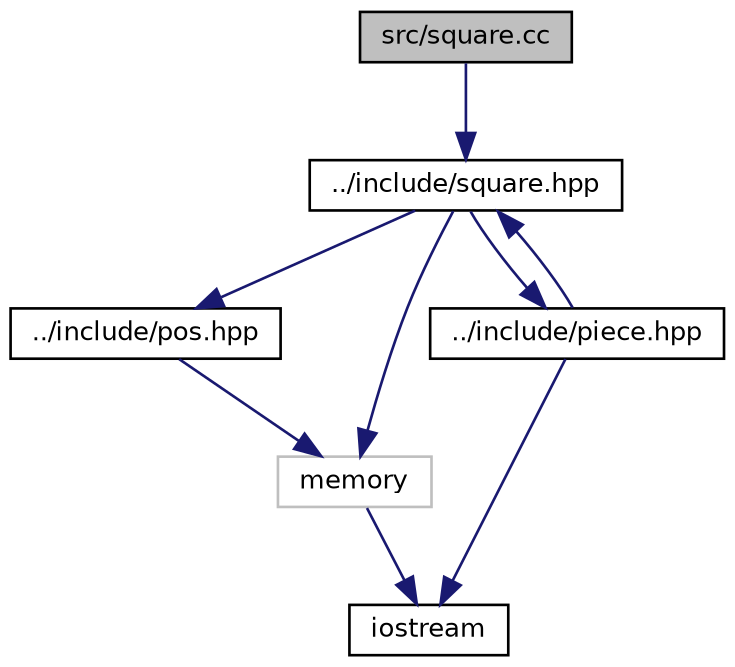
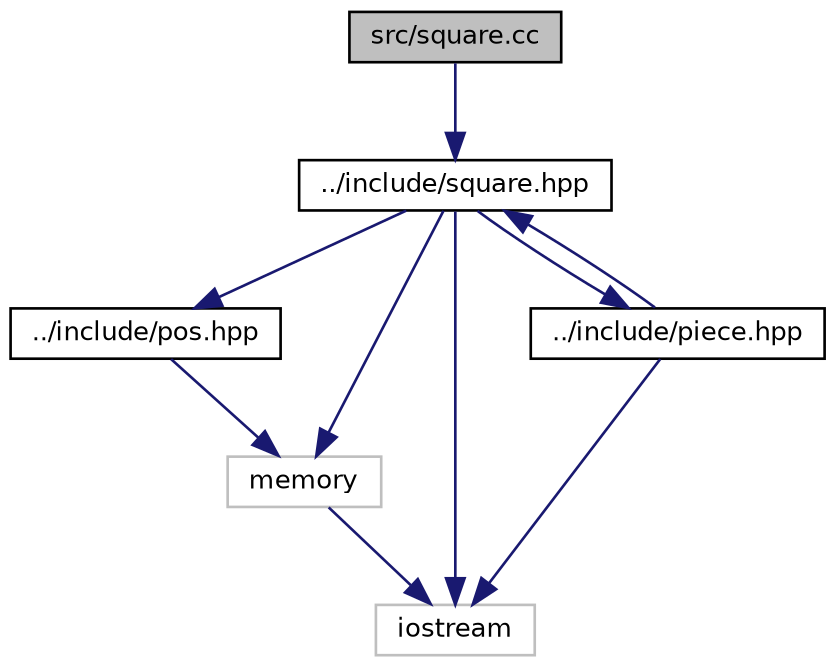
none -> (455, 395)
(429, 630) -> (455, 630)
